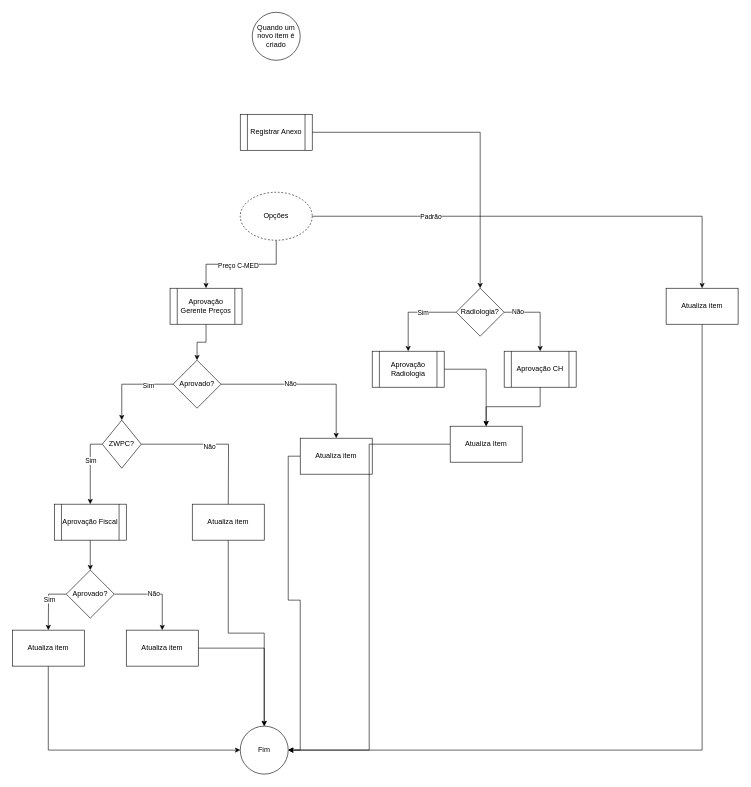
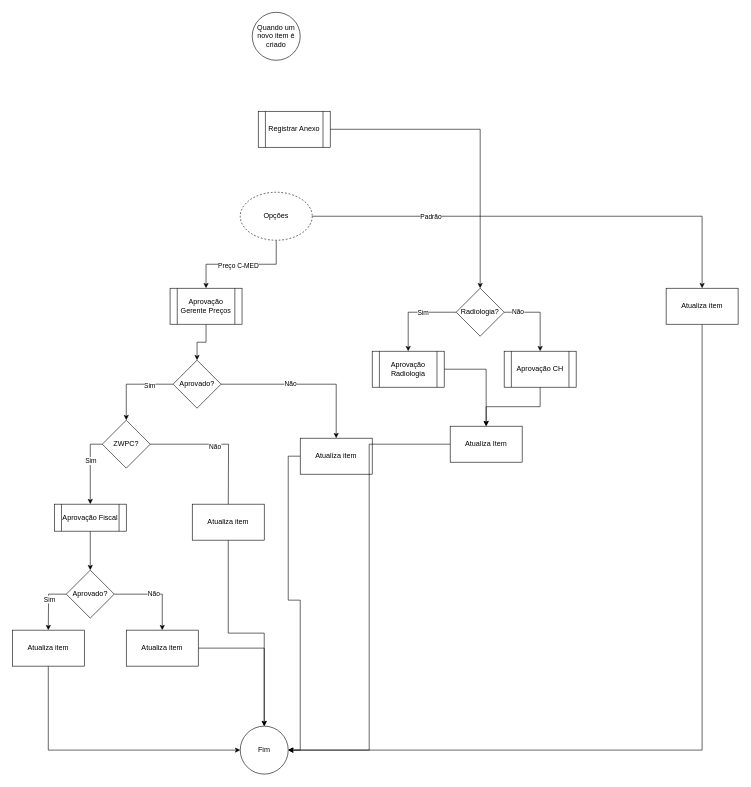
(276, 132) -> (294, 129)
(122, 444) -> (126, 444)
(90, 522) -> (90, 518)
